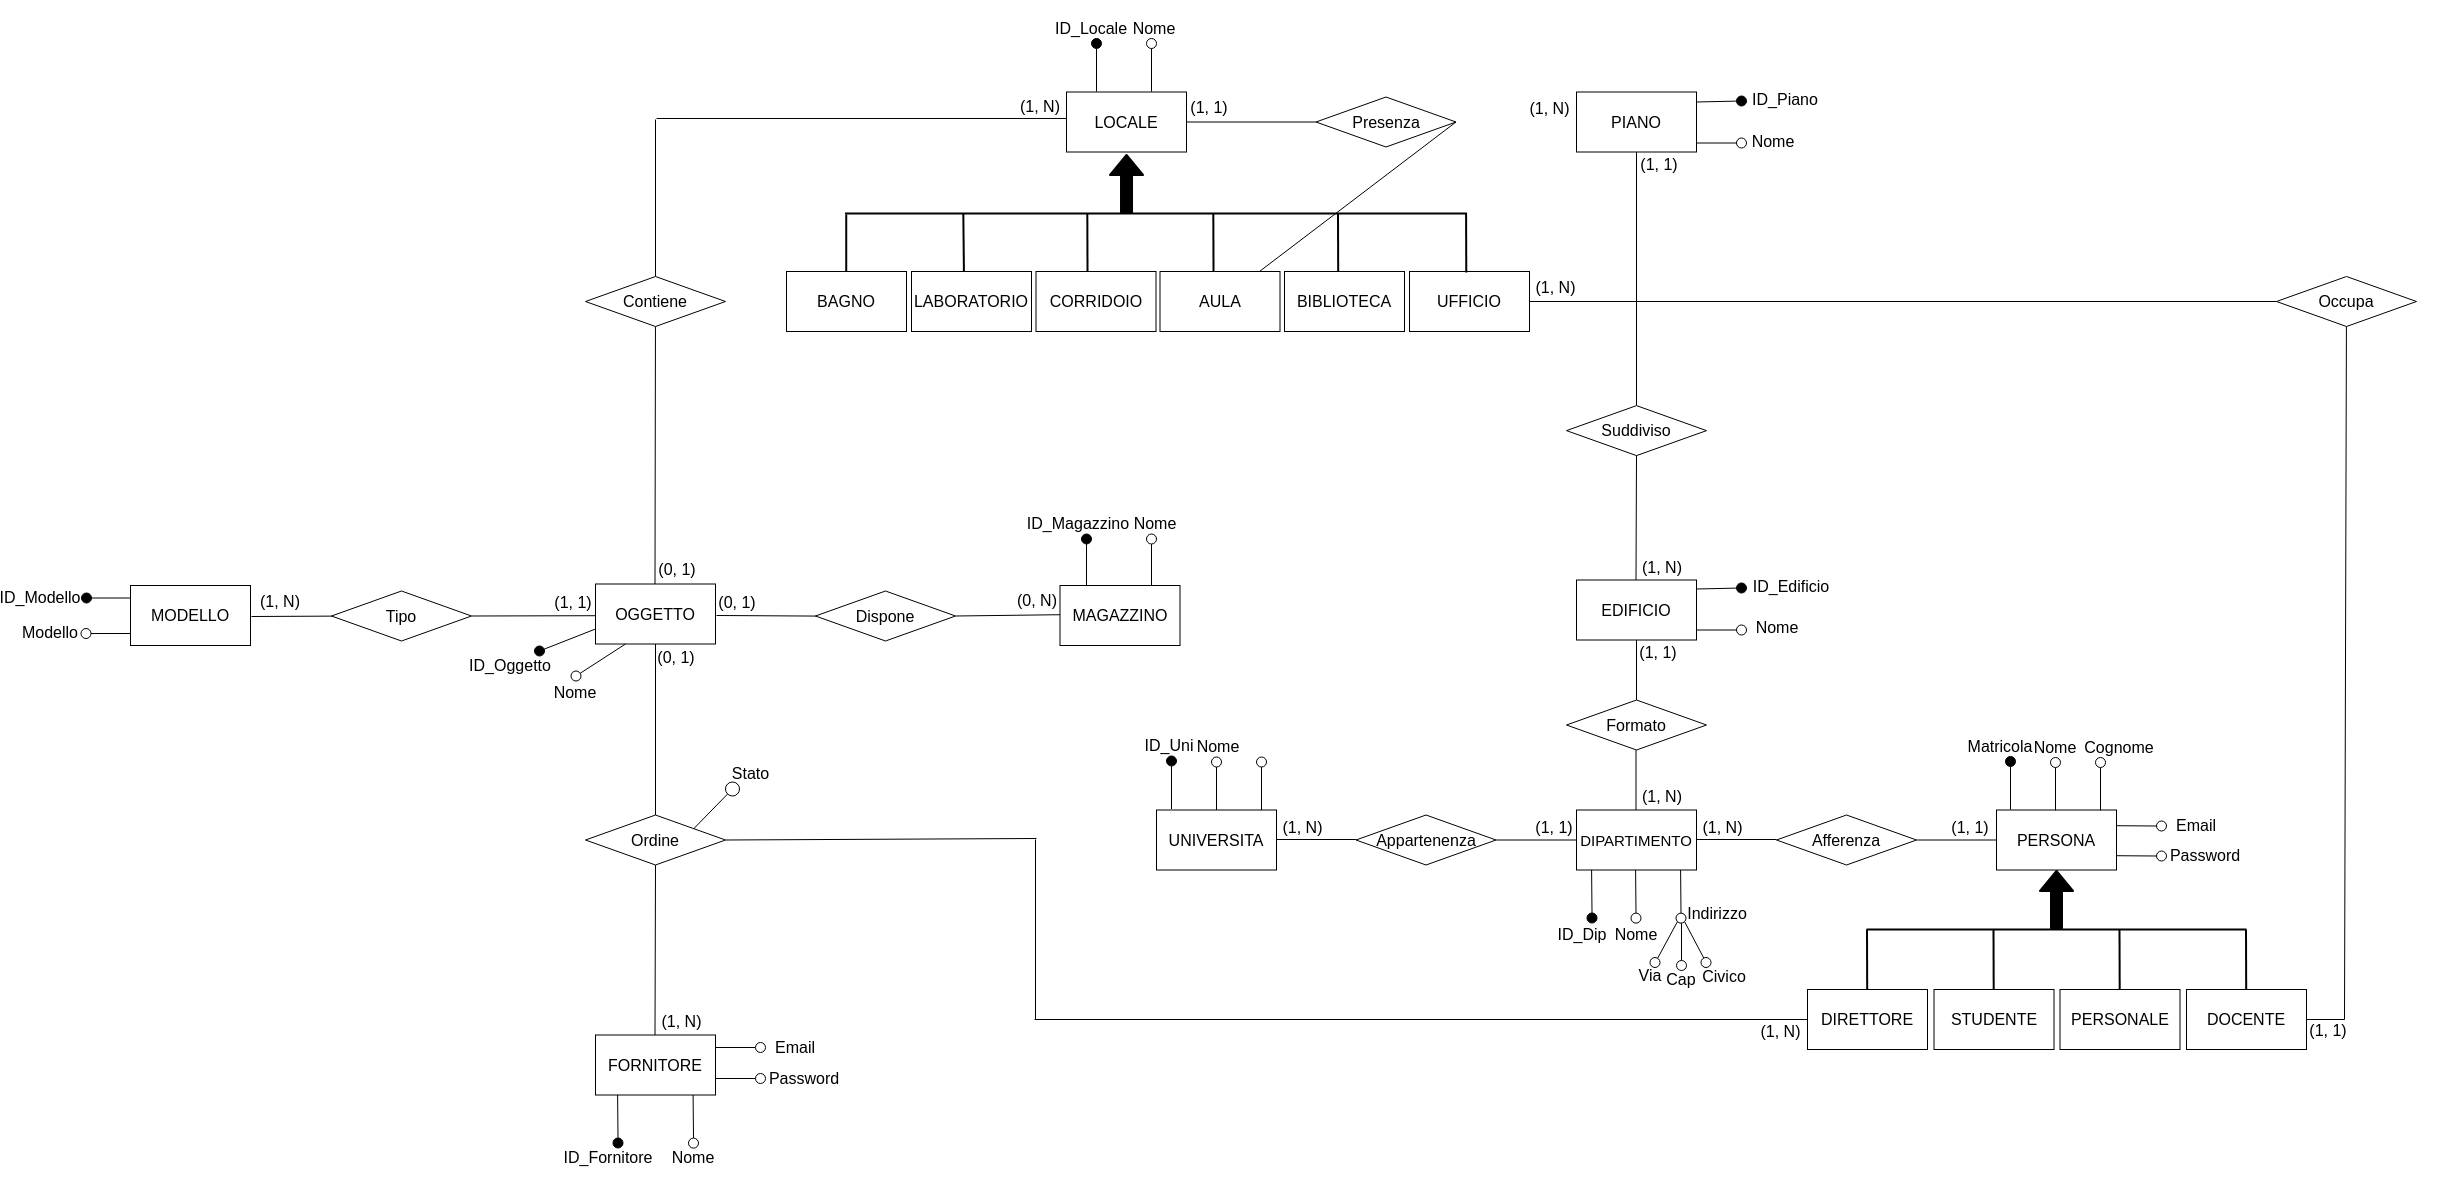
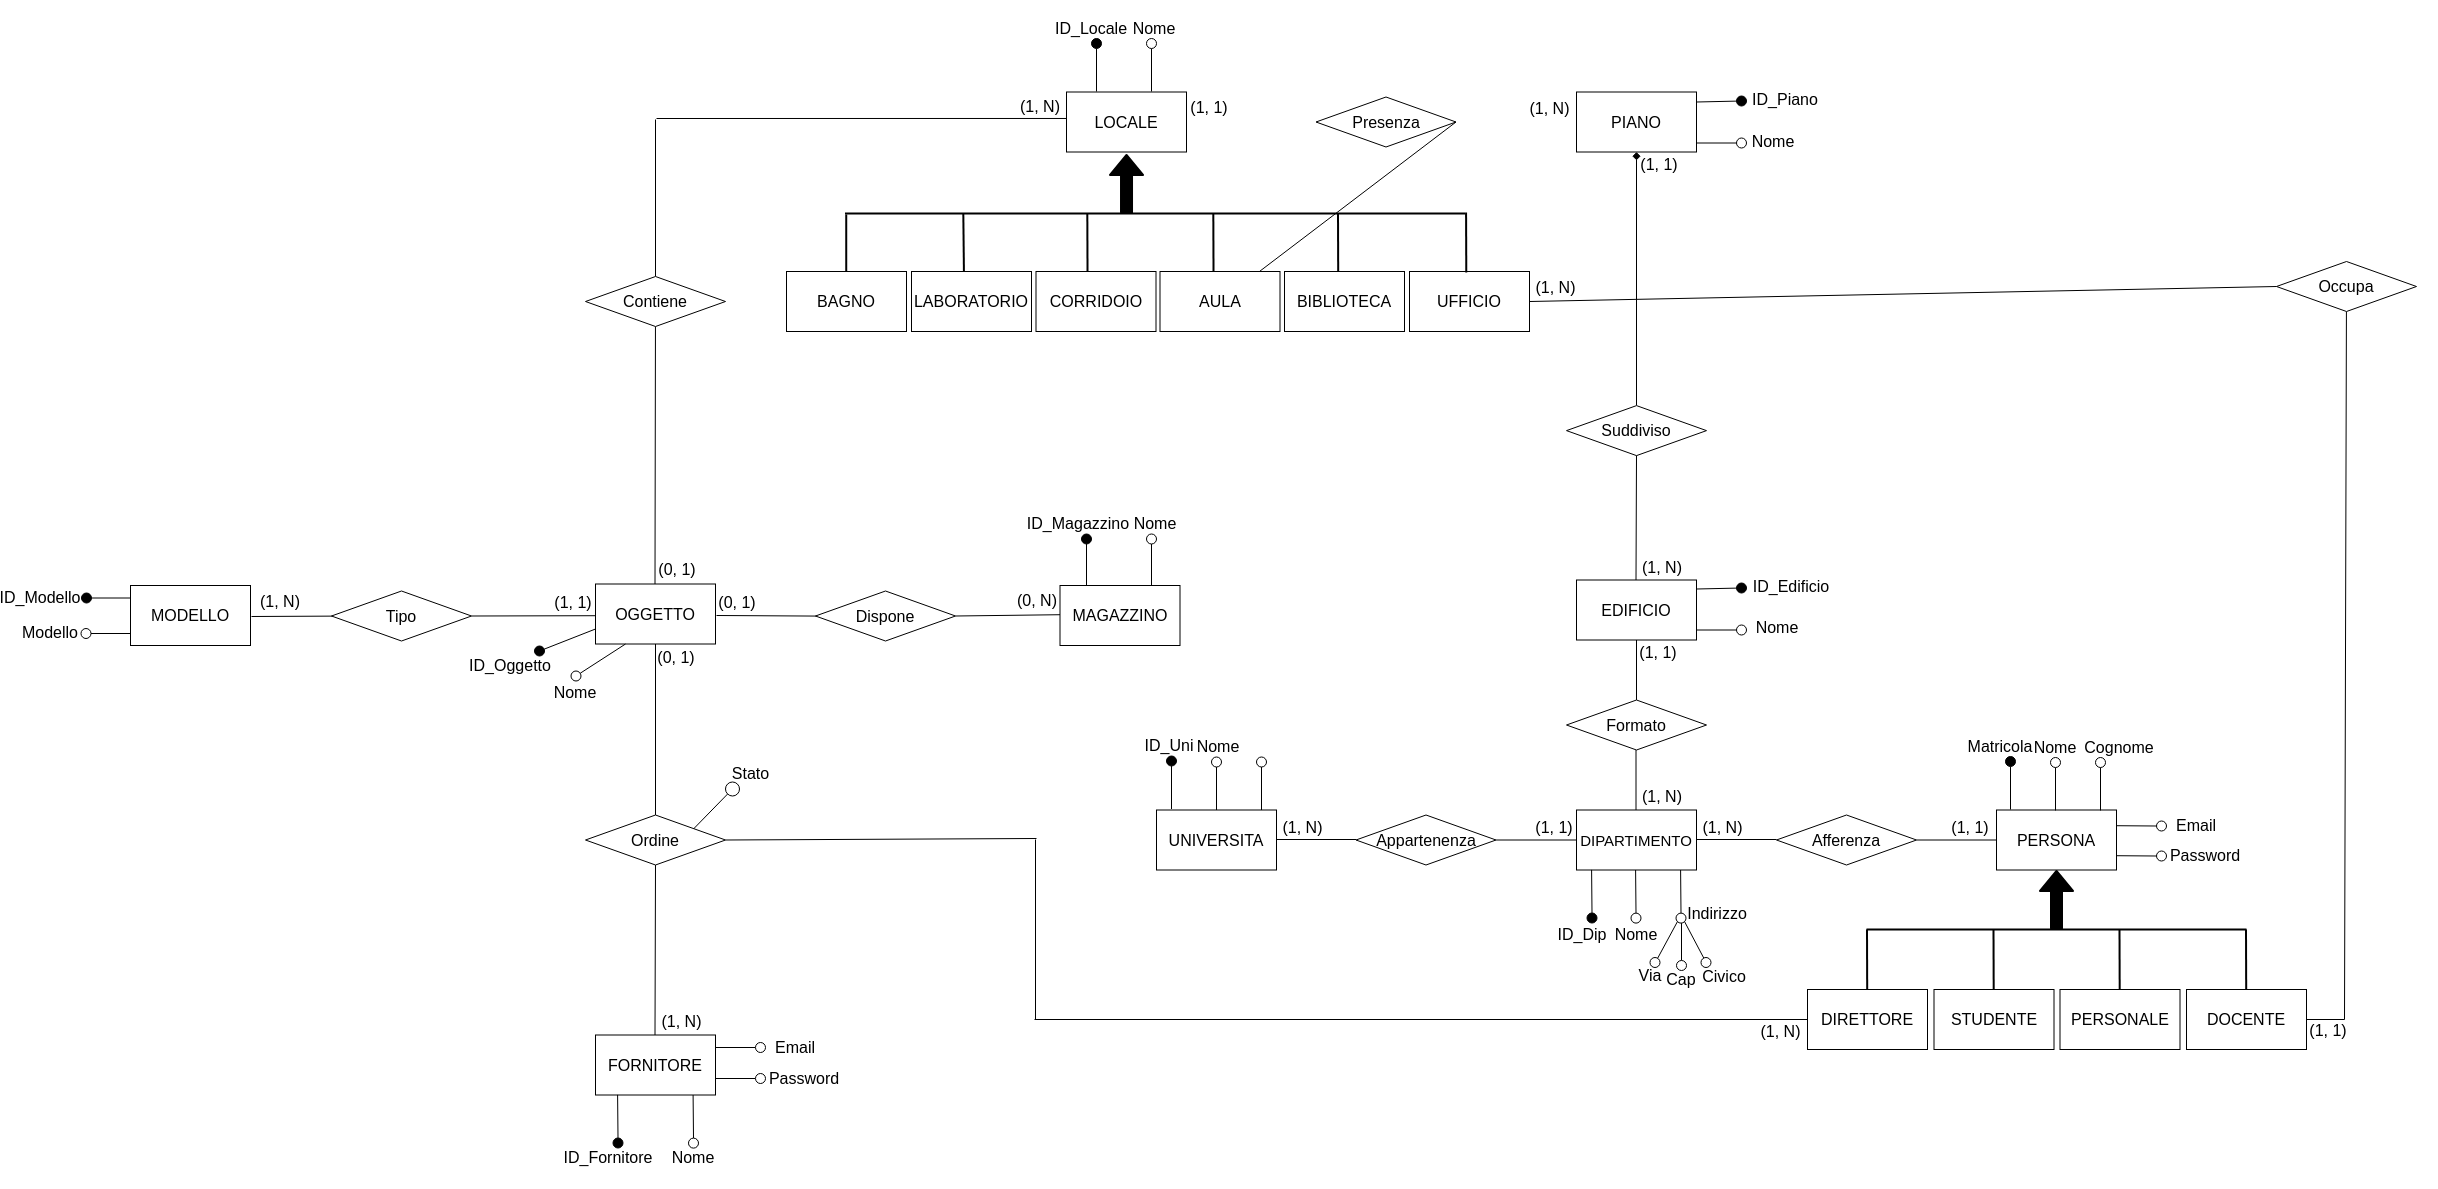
(1251, 122) -> none
(1637, 156) -> (1637, 160)
(2347, 302) -> (2347, 287)
